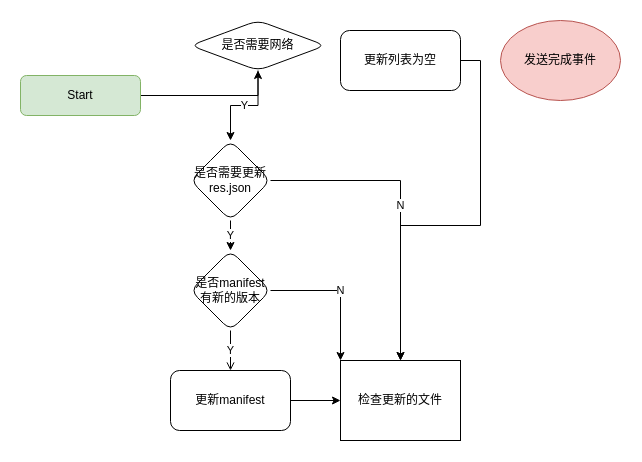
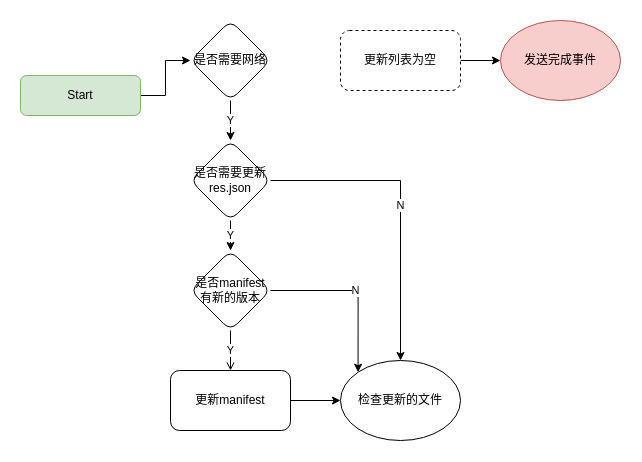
(258, 46) -> (231, 61)
(401, 61) -> (401, 61)
(481, 181) -> (486, 61)
(401, 401) -> (401, 401)
